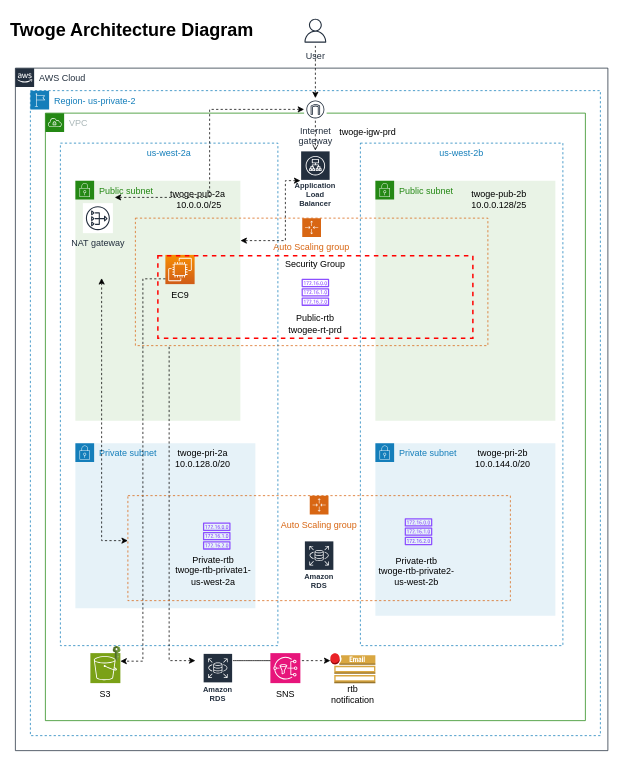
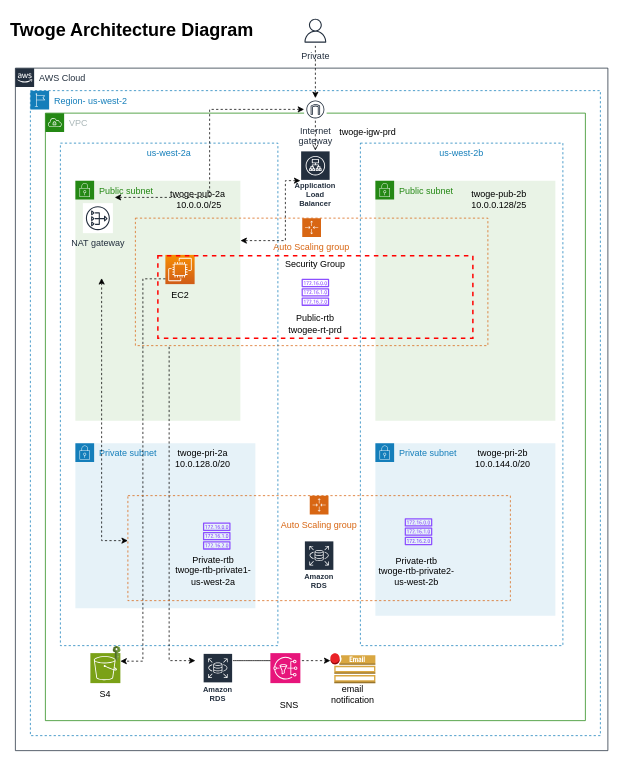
(316, 56) -> (316, 56)
(101, 101) -> (95, 101)
(180, 295) -> (180, 295)
(105, 694) -> (105, 694)
(285, 694) -> (289, 705)
(353, 694) -> (353, 694)
